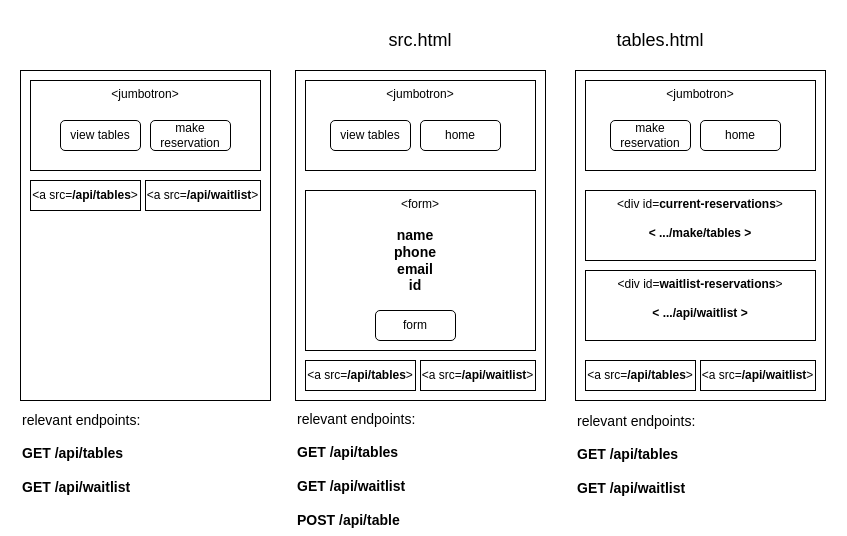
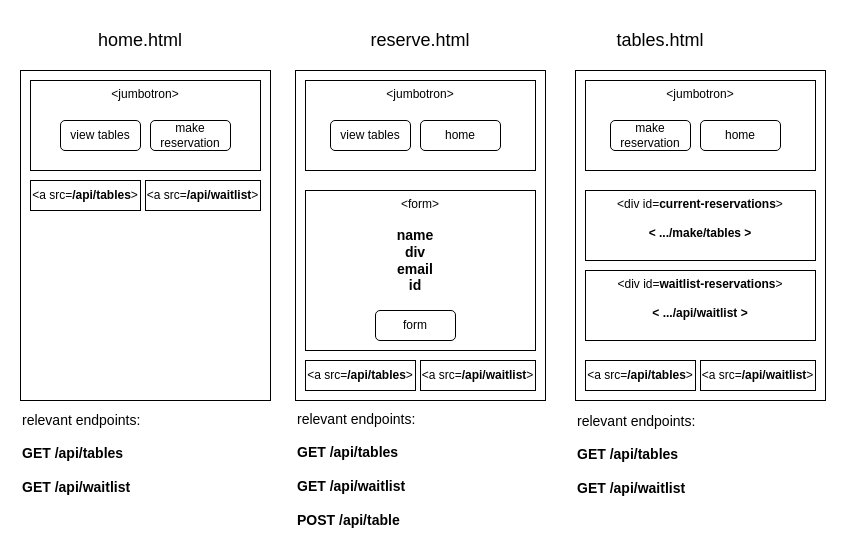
none -> (141, 41)
(421, 41) -> (421, 41)
(416, 256) -> (416, 256)
